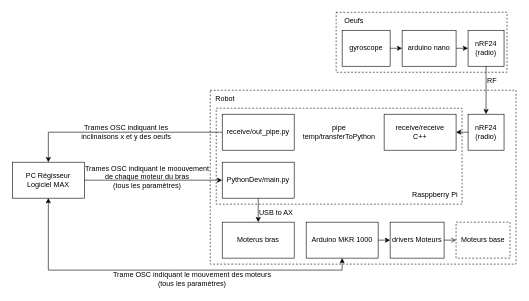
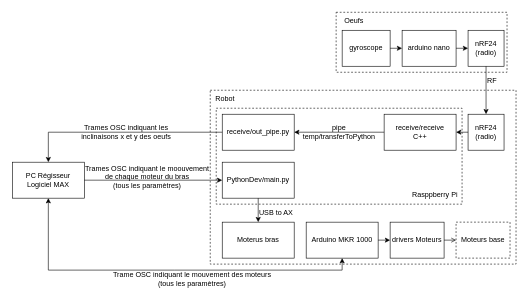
none -> (299, 132)
